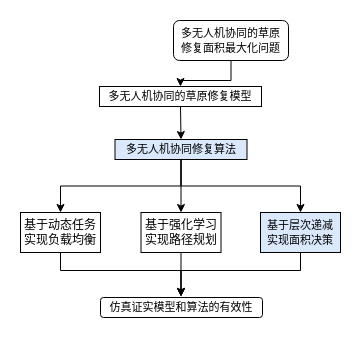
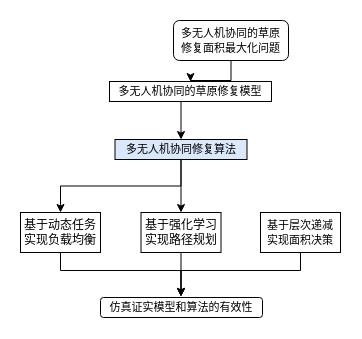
(181, 97) -> (191, 92)
(251, 186) -> none
(301, 233) -> (301, 233)
